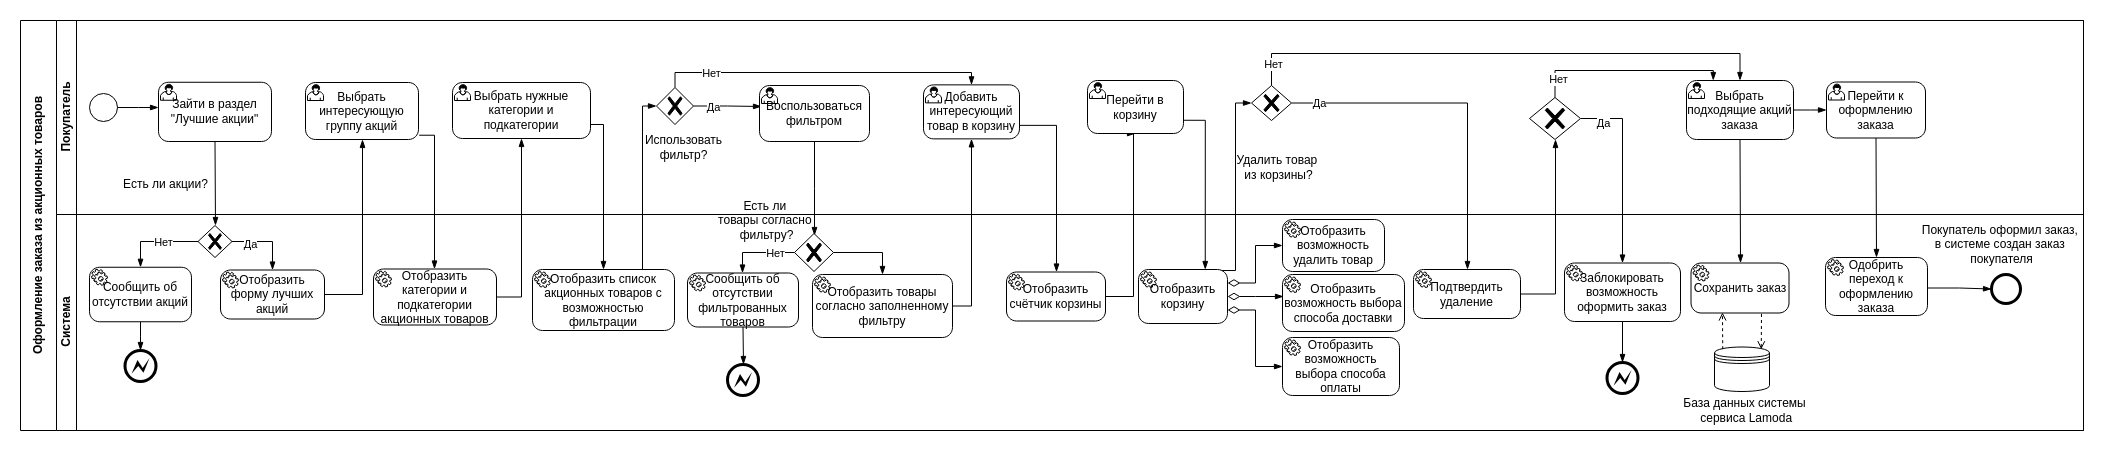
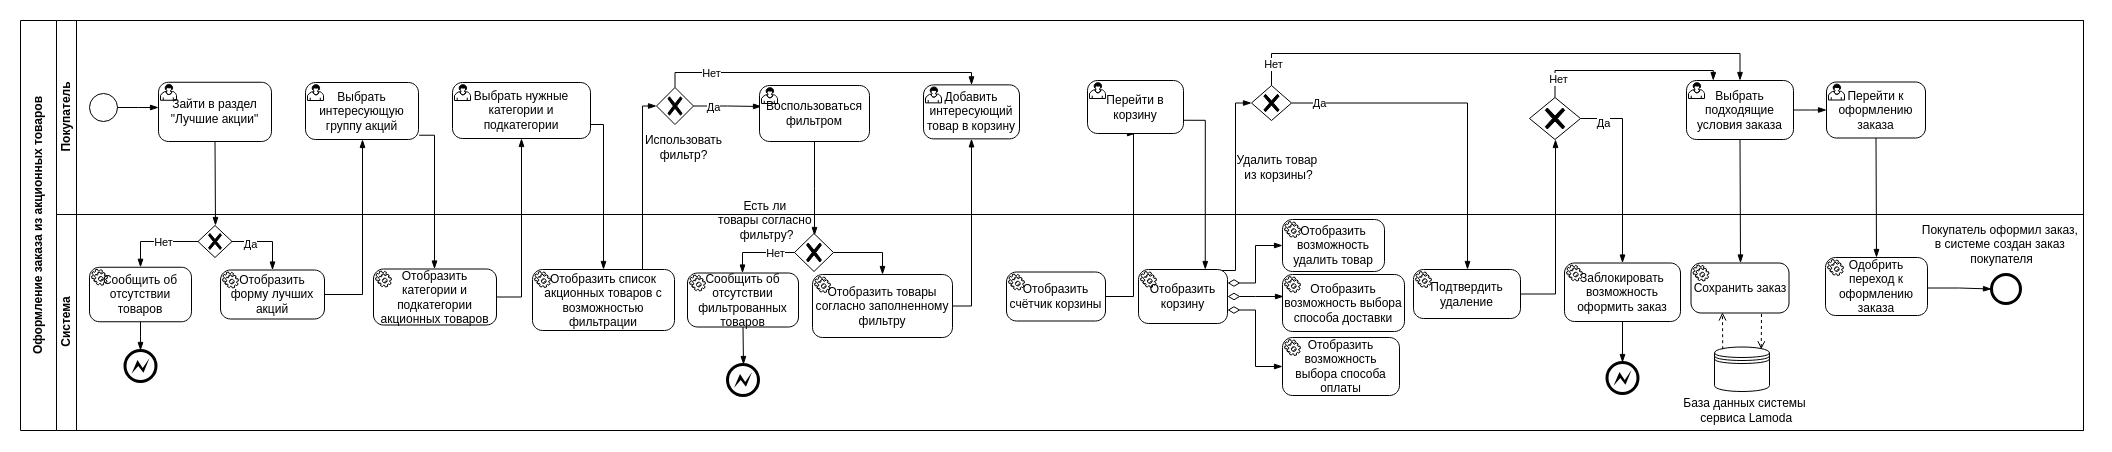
(1740, 111) -> (1740, 111)
(1057, 176) -> none
(165, 185) -> none
(141, 295) -> (141, 295)
